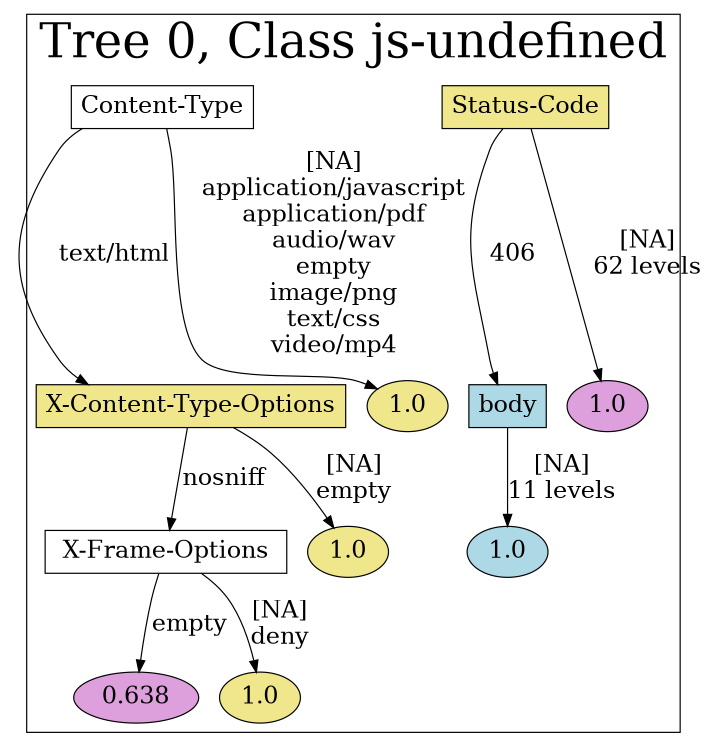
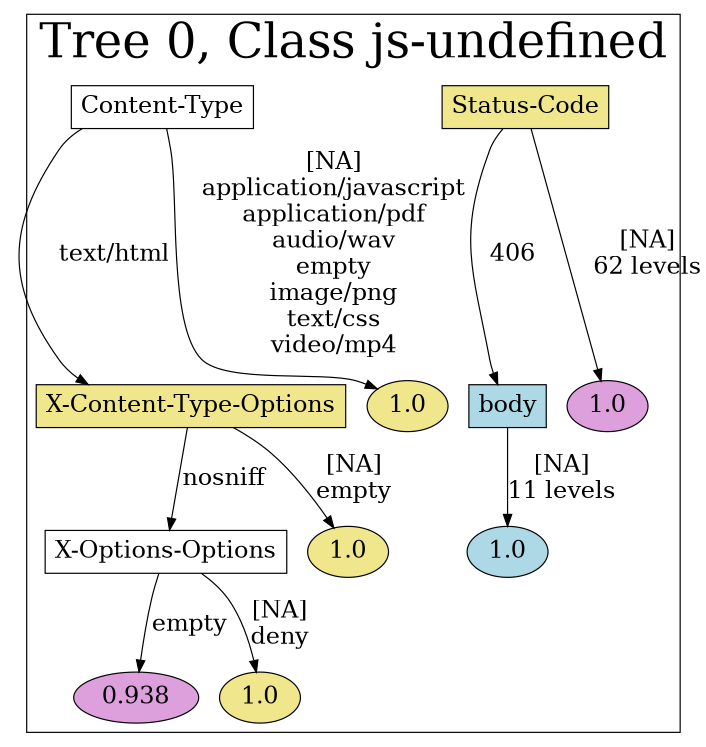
(166, 552) -> (166, 552)
(136, 698) -> (136, 698)
